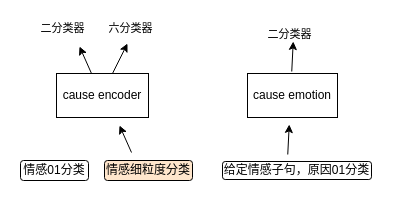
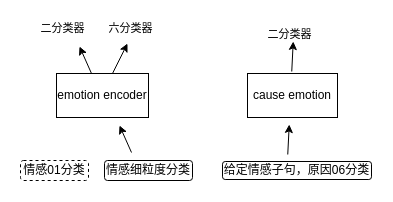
(103, 96) -> (103, 96)
(55, 171) -> (55, 171)
(149, 171) -> (149, 171)
(297, 171) -> (297, 171)
